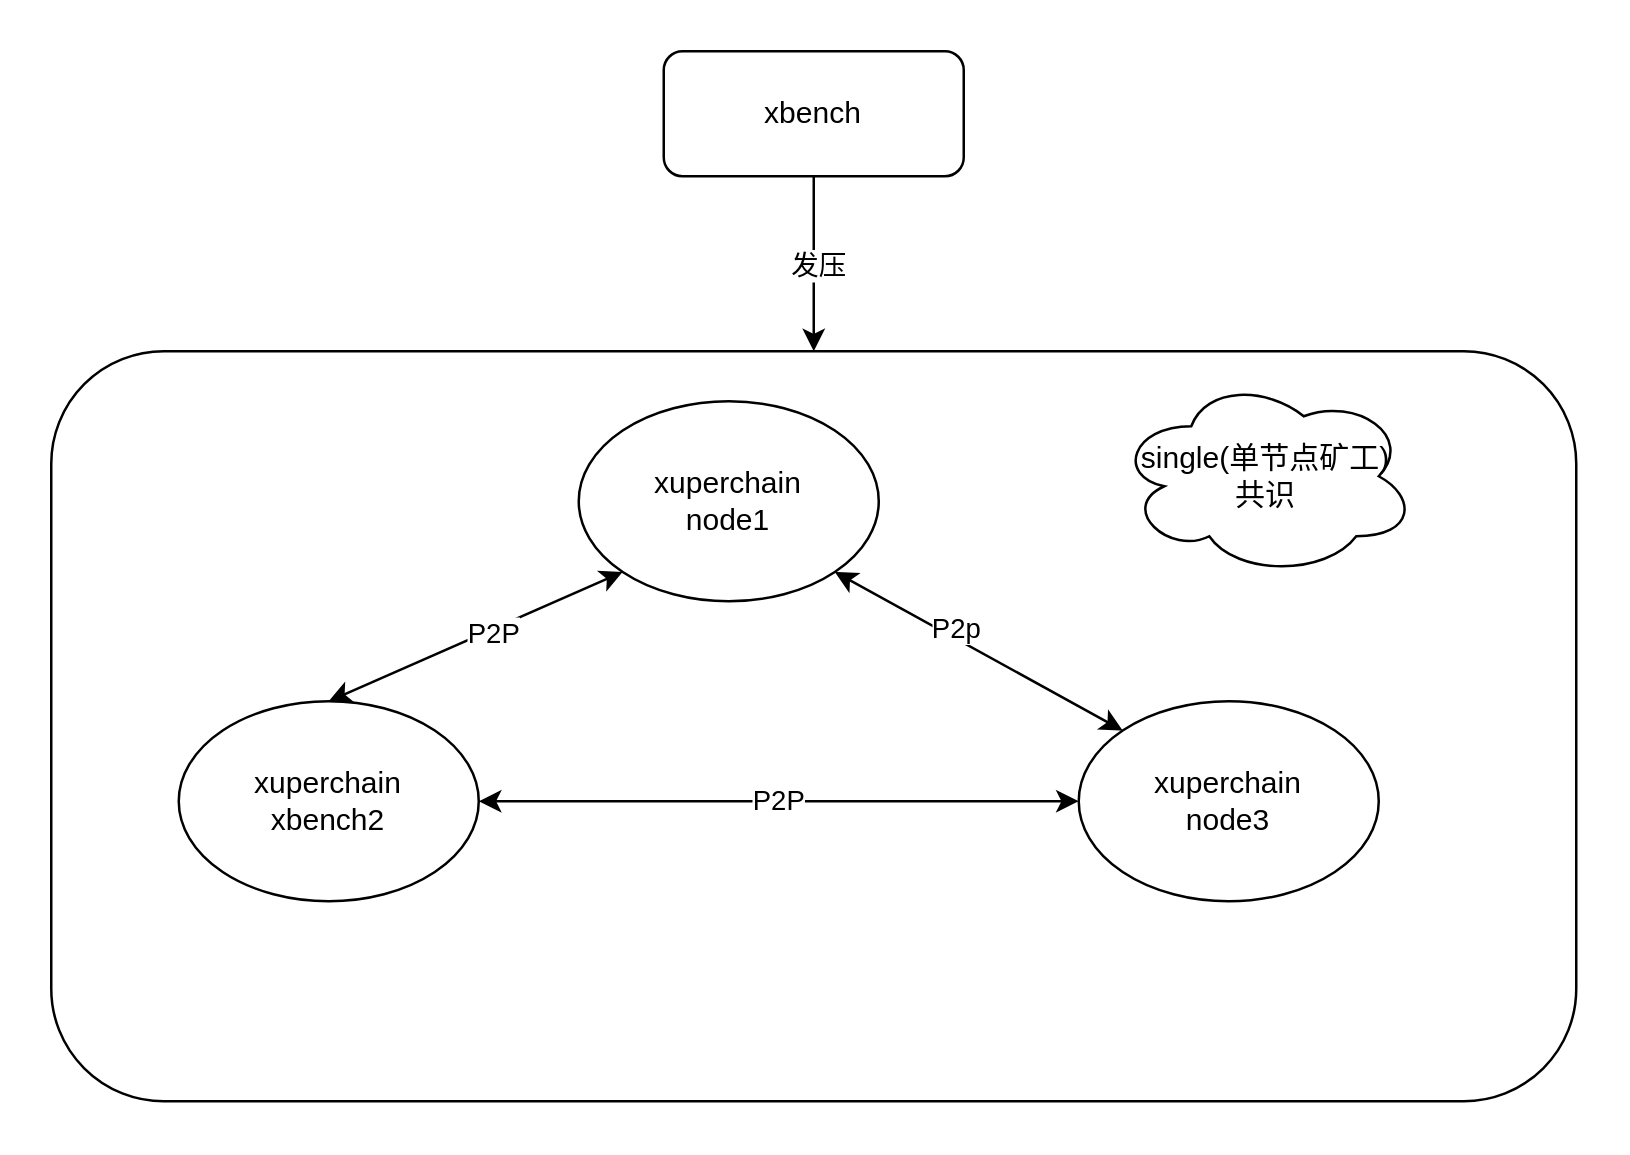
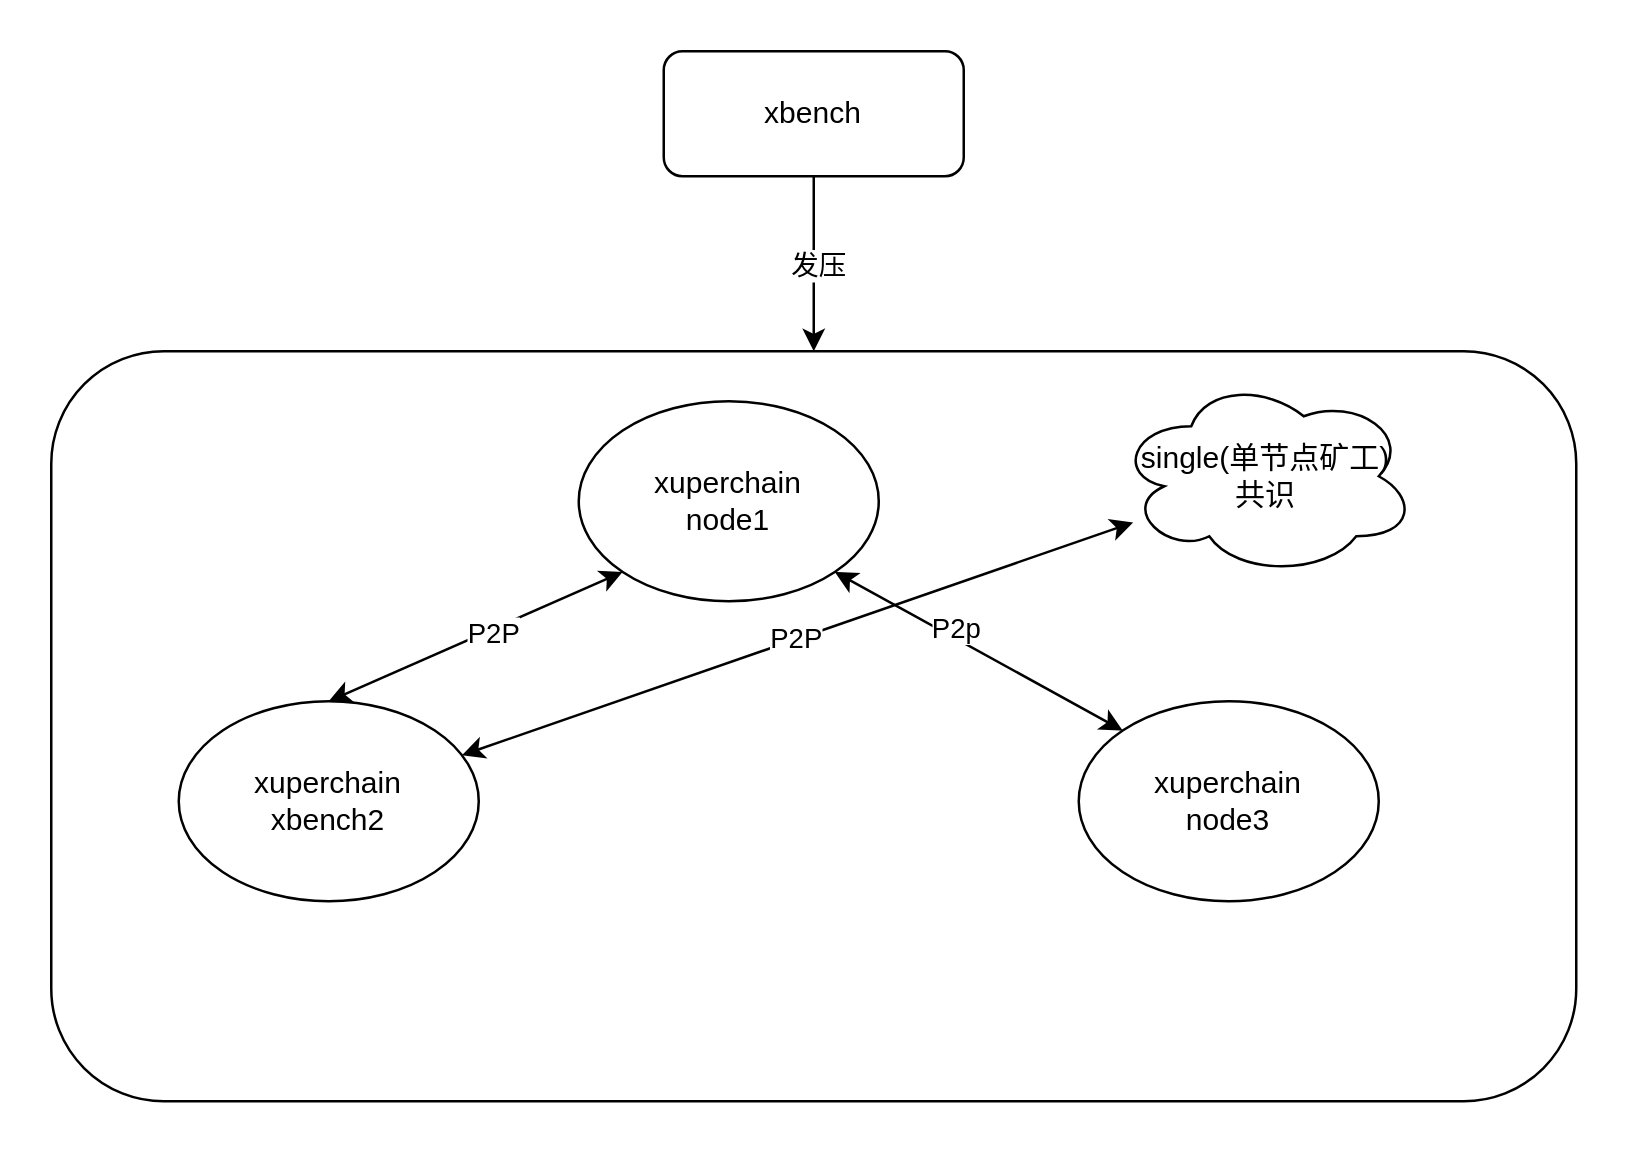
(779, 801) -> (626, 698)
